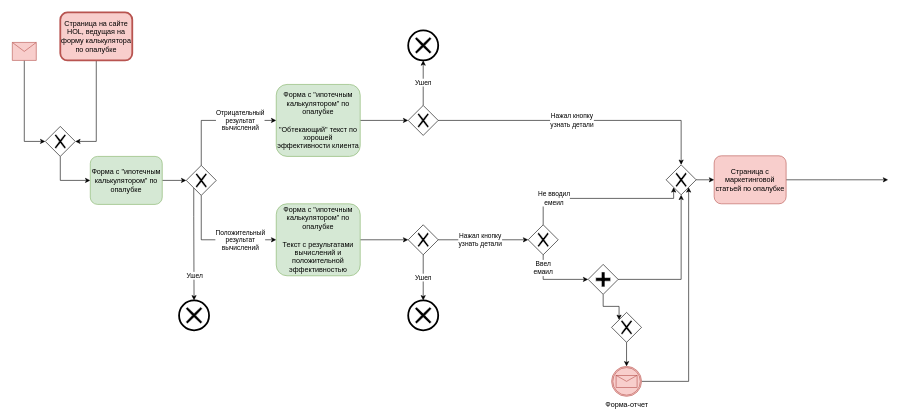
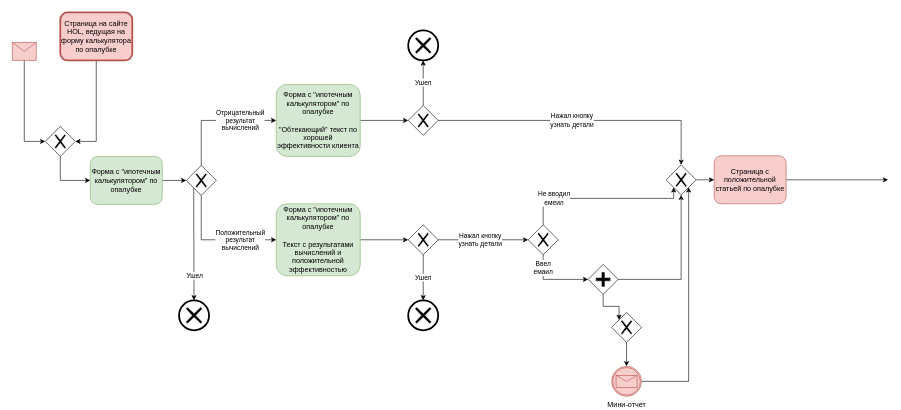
(750, 180) -> (750, 180)
(627, 405) -> (627, 405)
